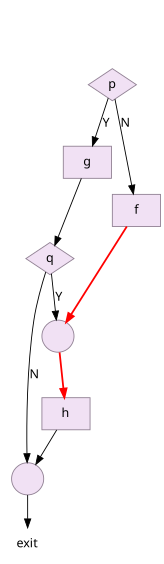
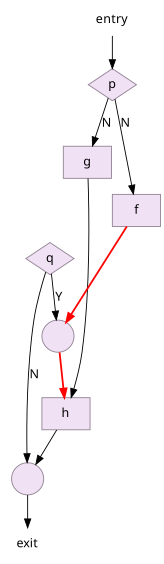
none -> (112, 20)
(107, 123) -> (107, 123)
(70, 208) -> (88, 274)
